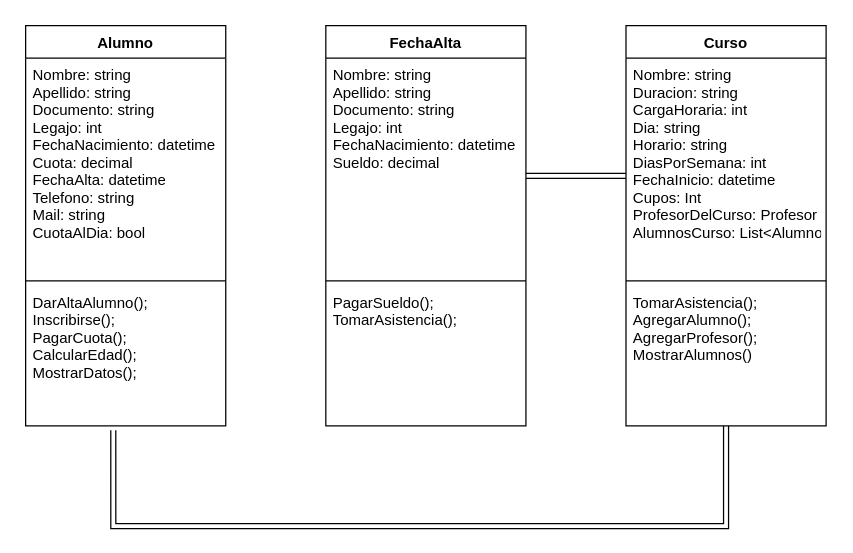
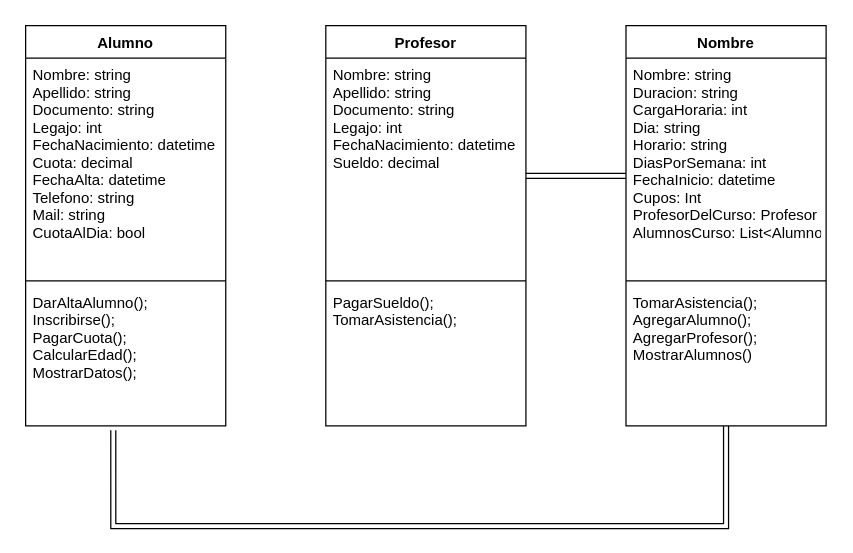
(425, 43) -> (425, 43)
(725, 43) -> (725, 43)
